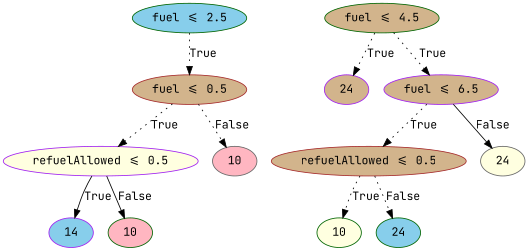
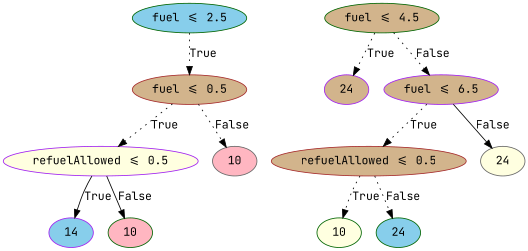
(433, 54) -> (433, 54)
